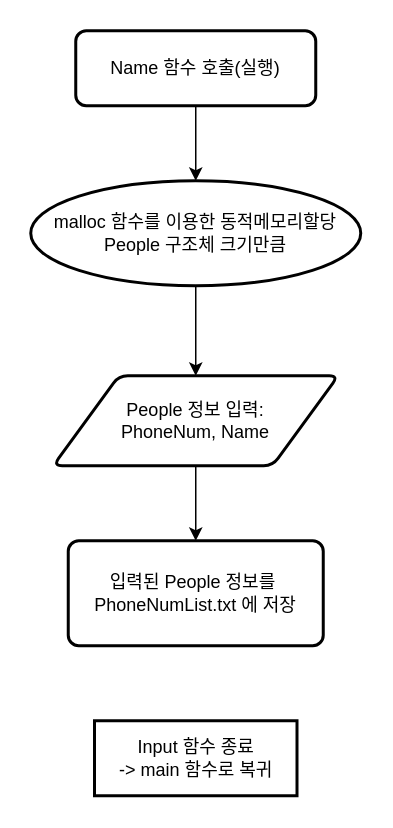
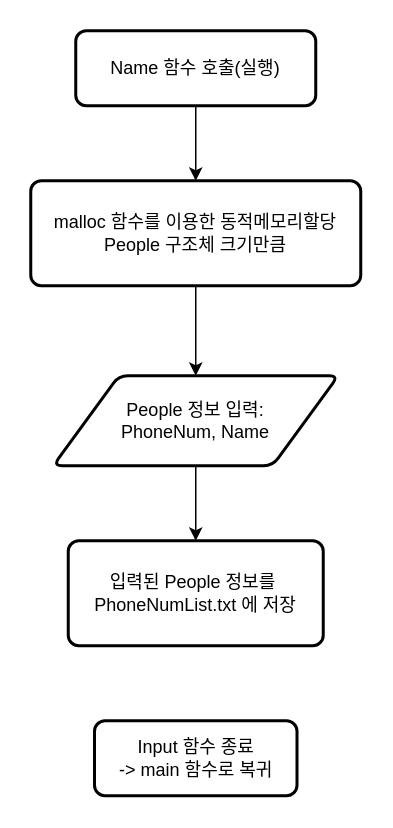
(196, 233) -> (196, 233)
(196, 758) -> (196, 758)
